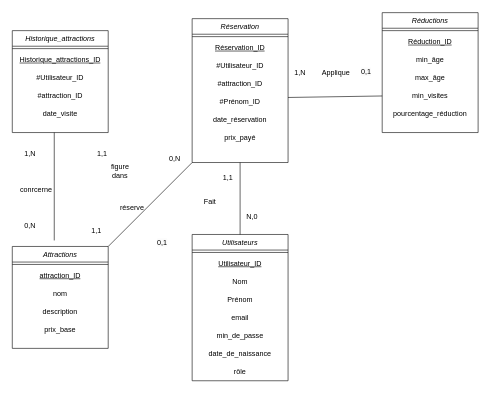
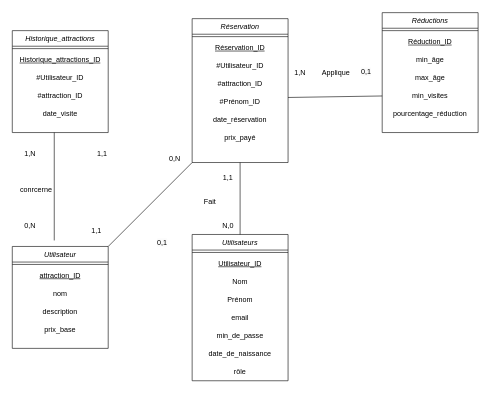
(120, 171) -> none
(132, 207) -> none
(252, 216) -> (228, 225)
(60, 254) -> (60, 254)
